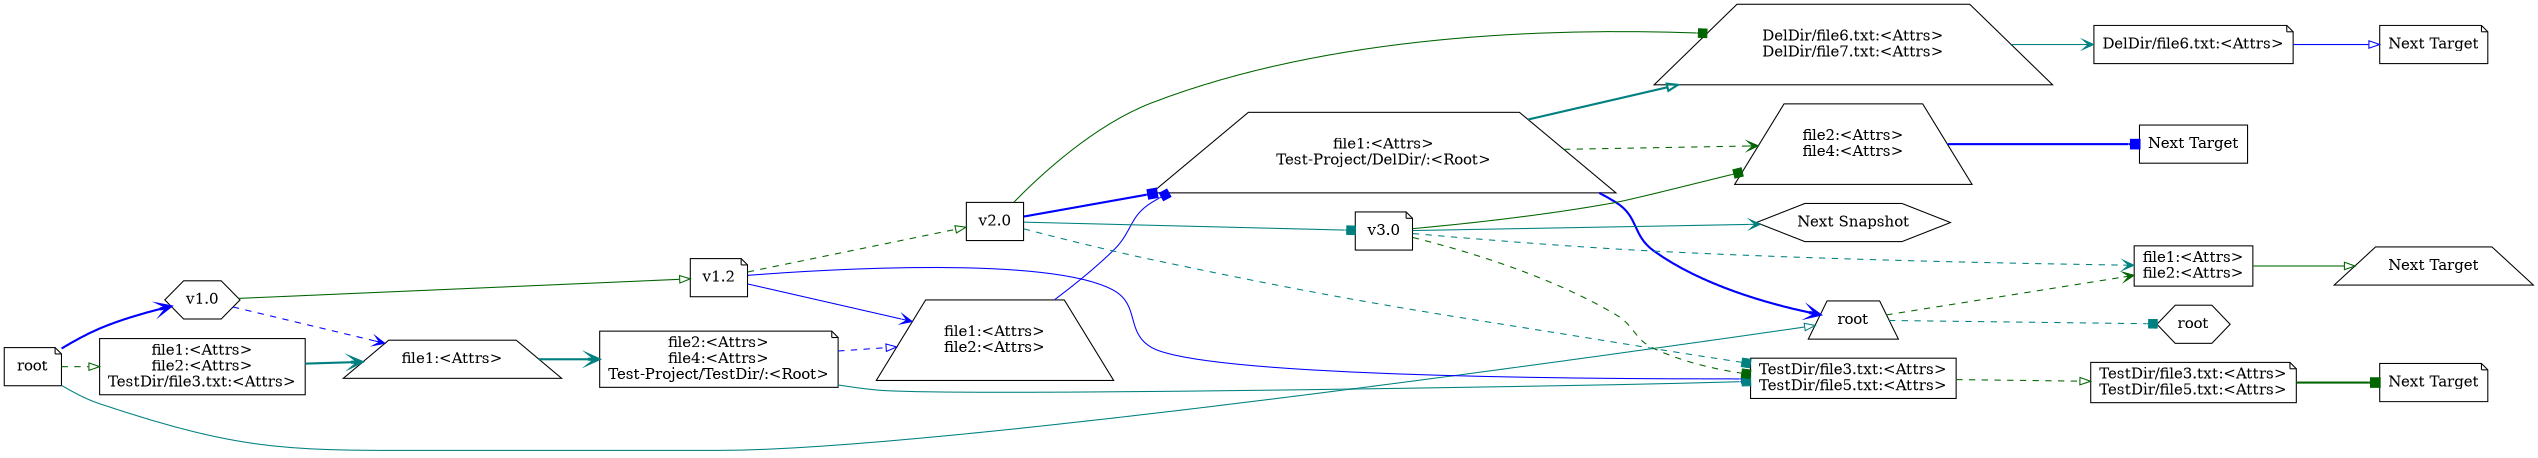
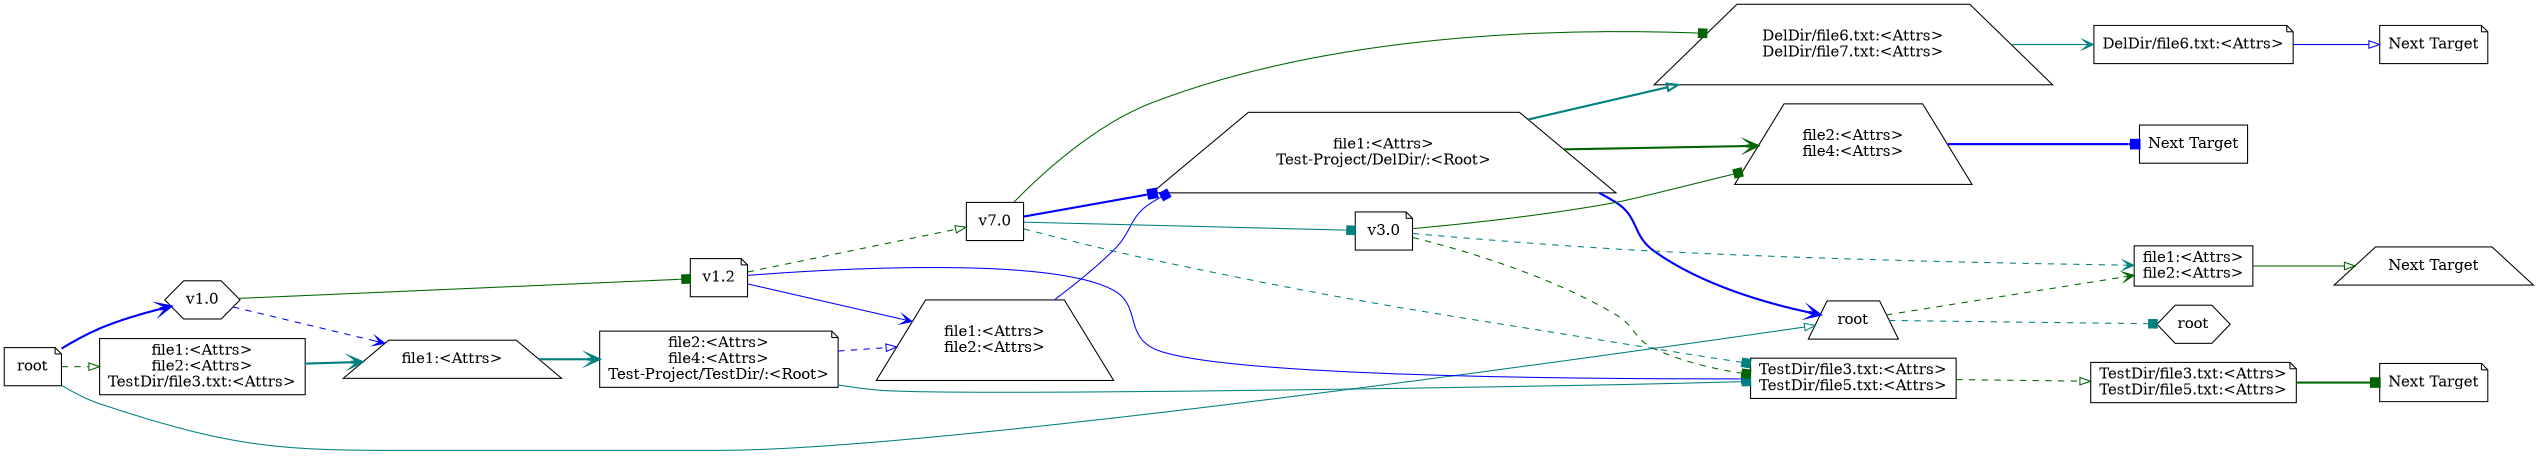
(1656, 148) -> (1656, 148)
(995, 221) -> (995, 221)
(1853, 223) -> none
(459, 289) -> (459, 289)
